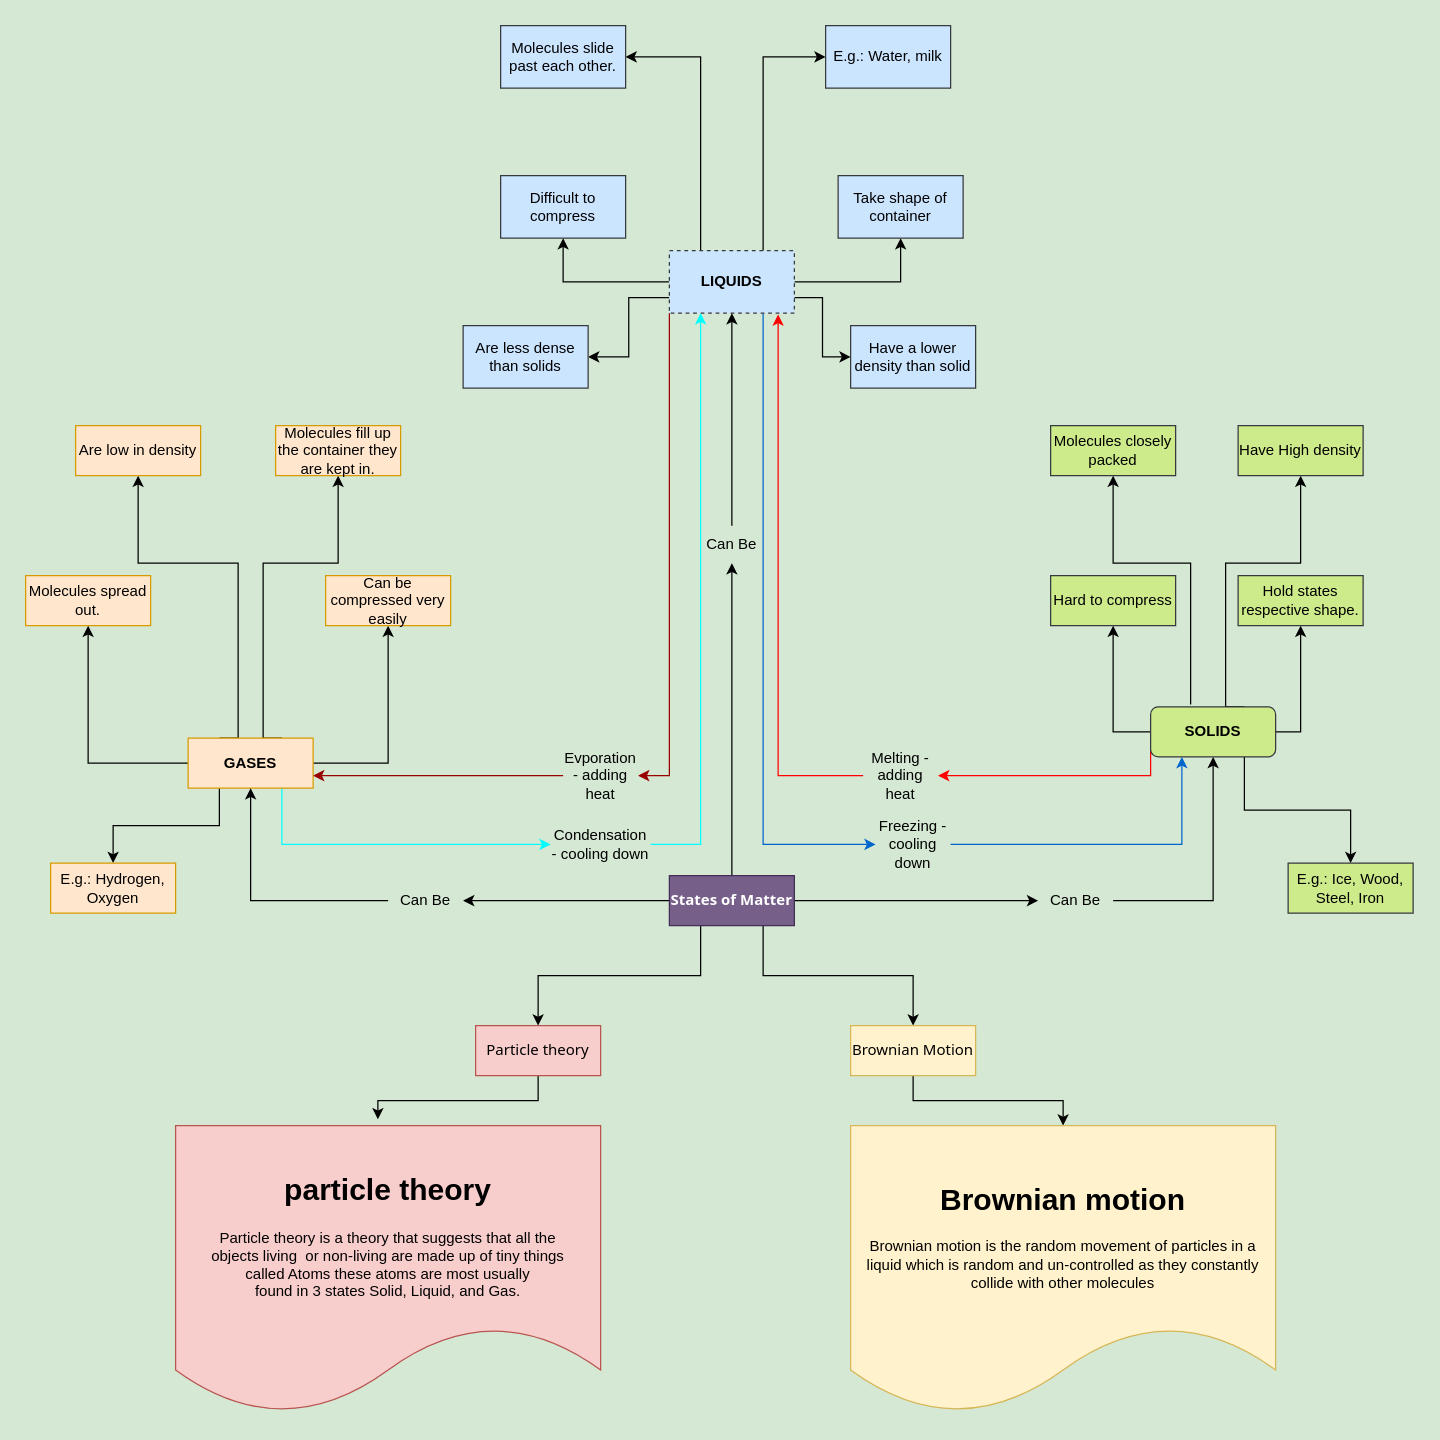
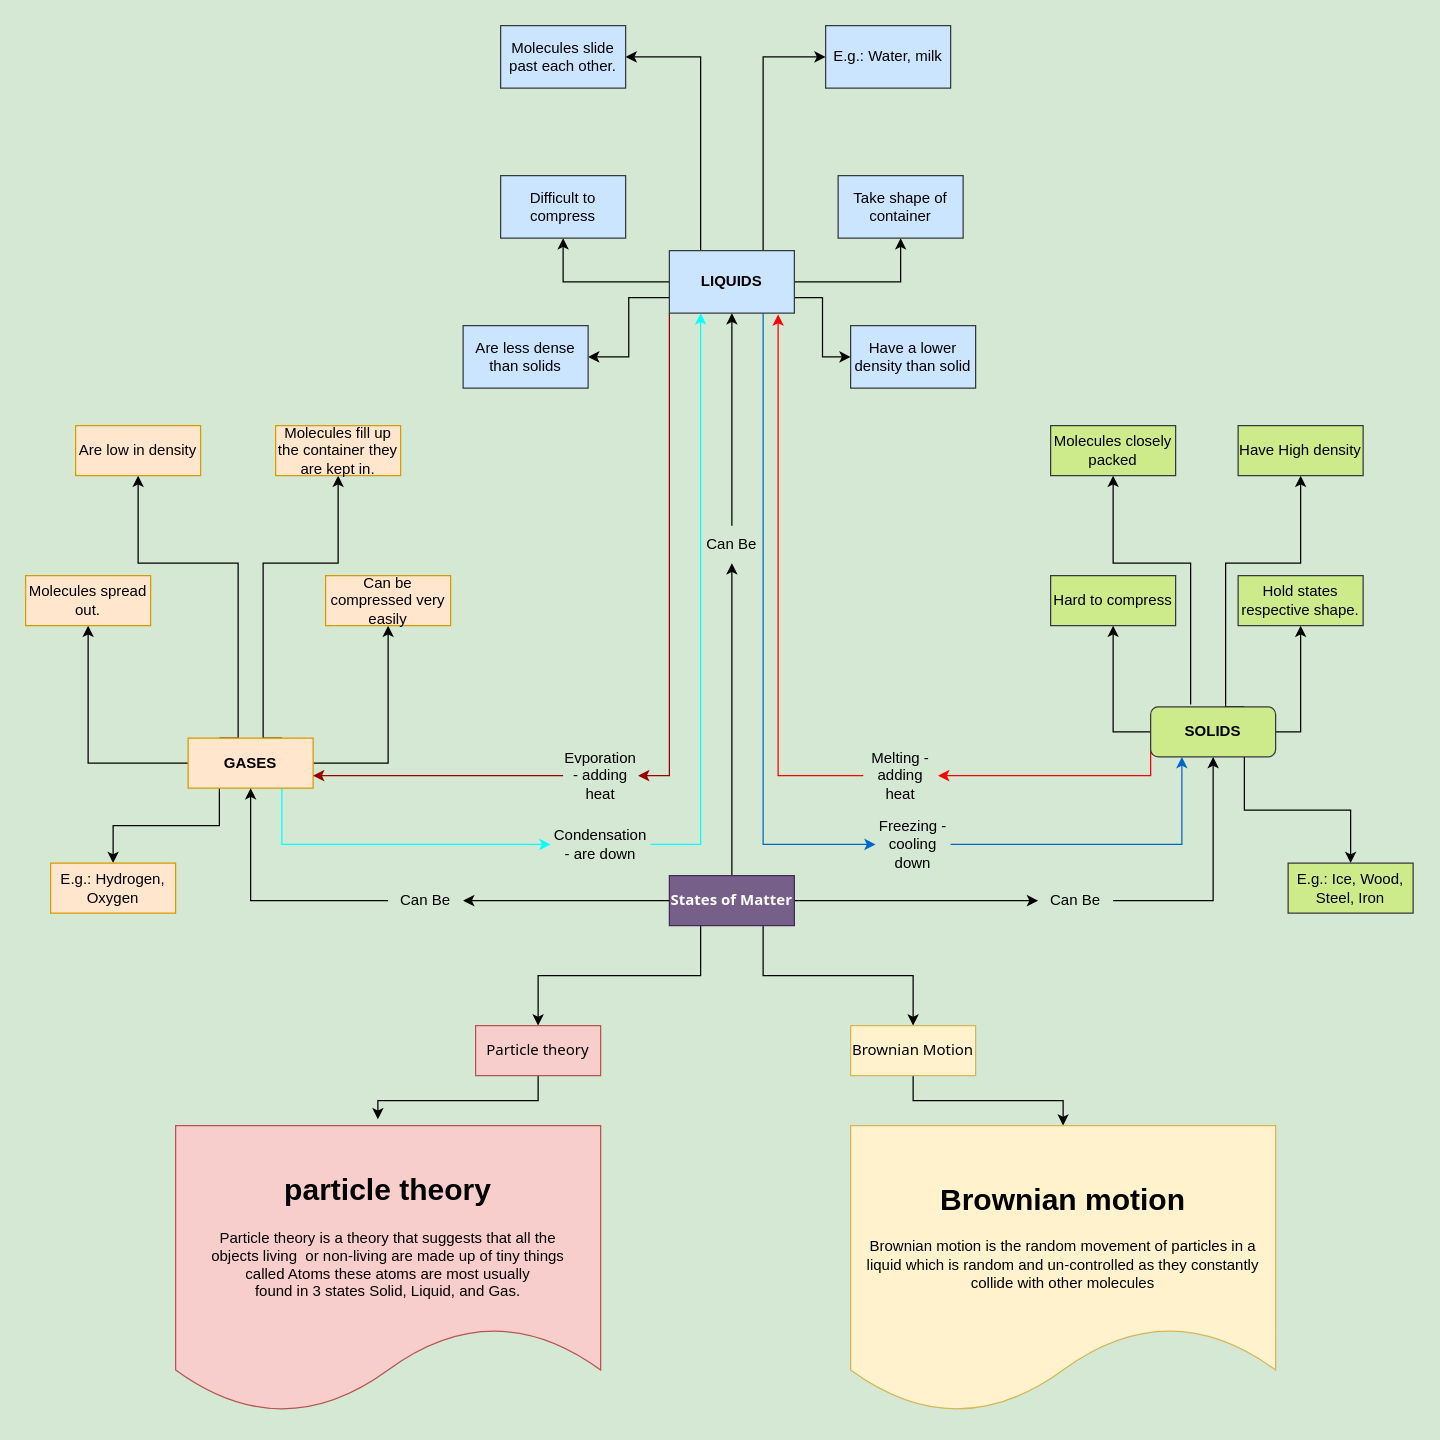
(732, 282) -> (732, 282)
(601, 844) -> (601, 844)
